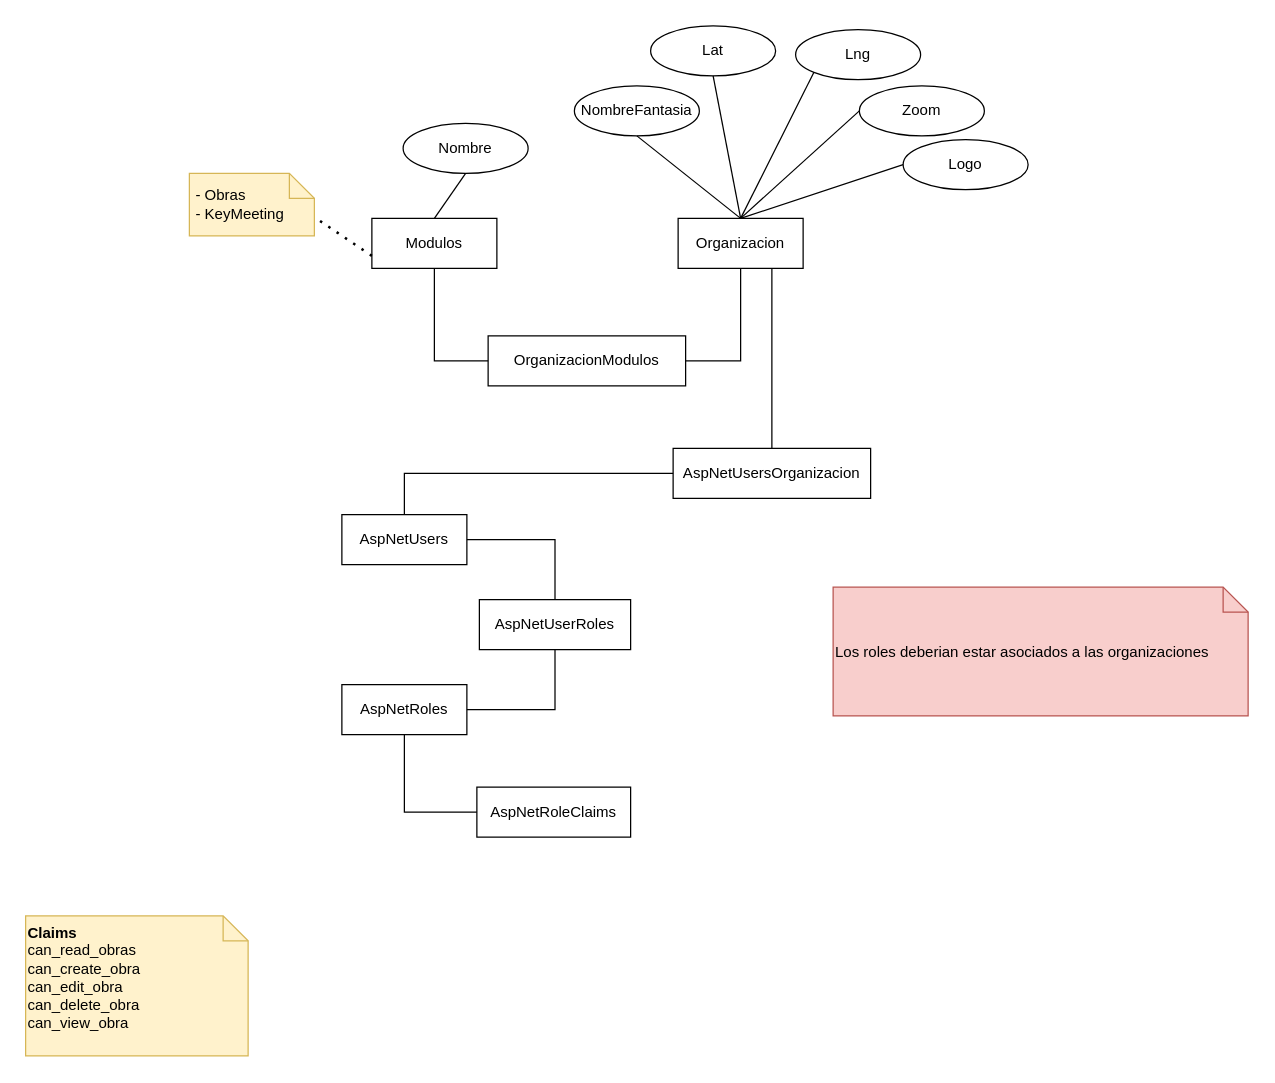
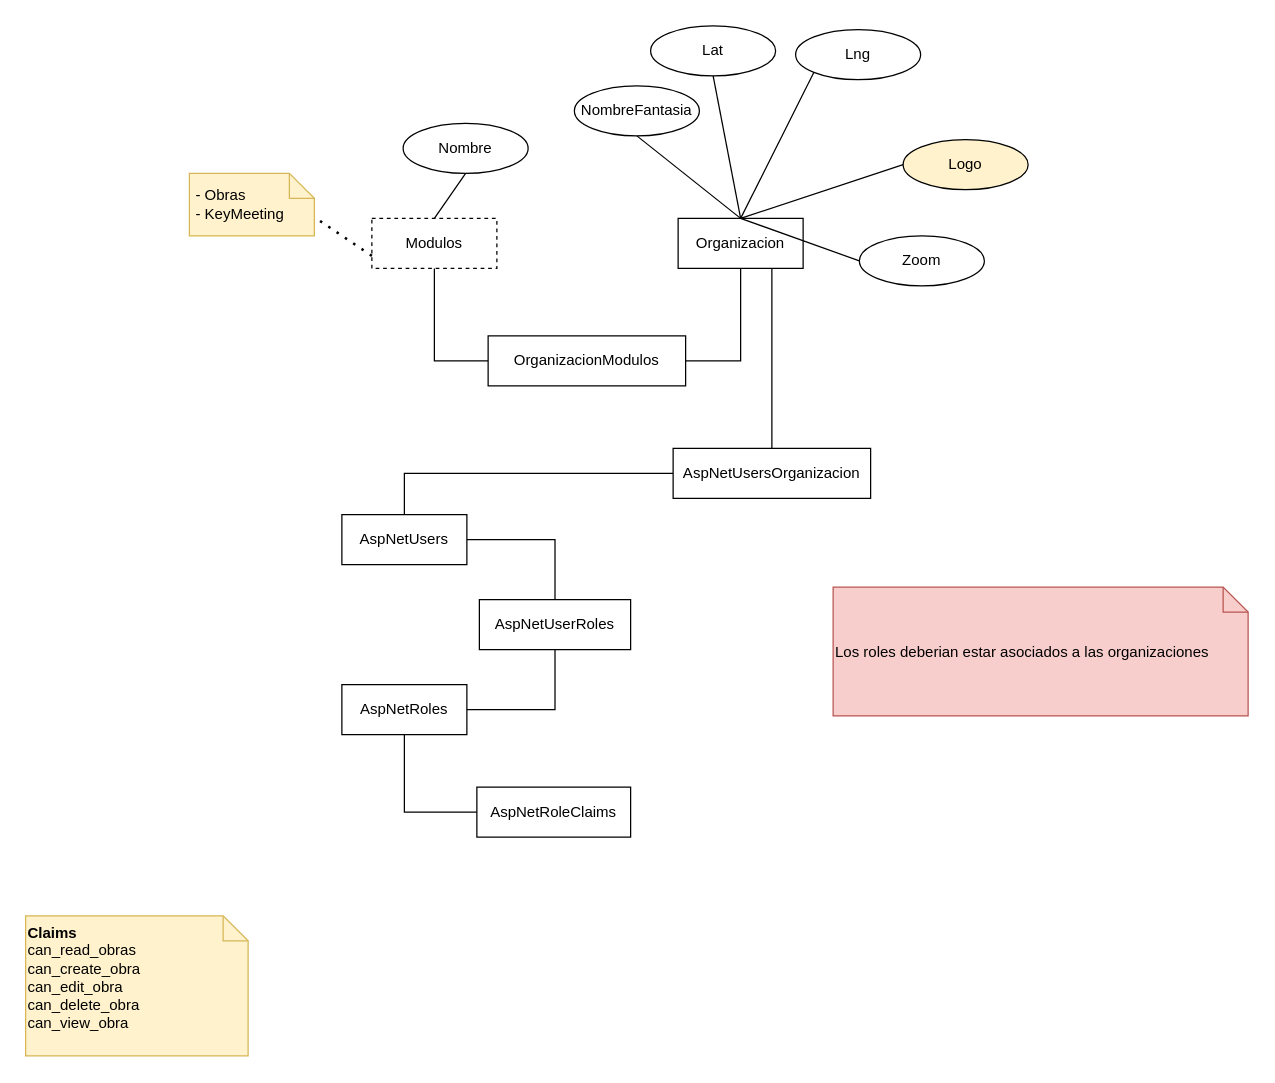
(922, 111) -> (922, 261)
(966, 164) -> (966, 164)
(434, 243) -> (434, 243)
